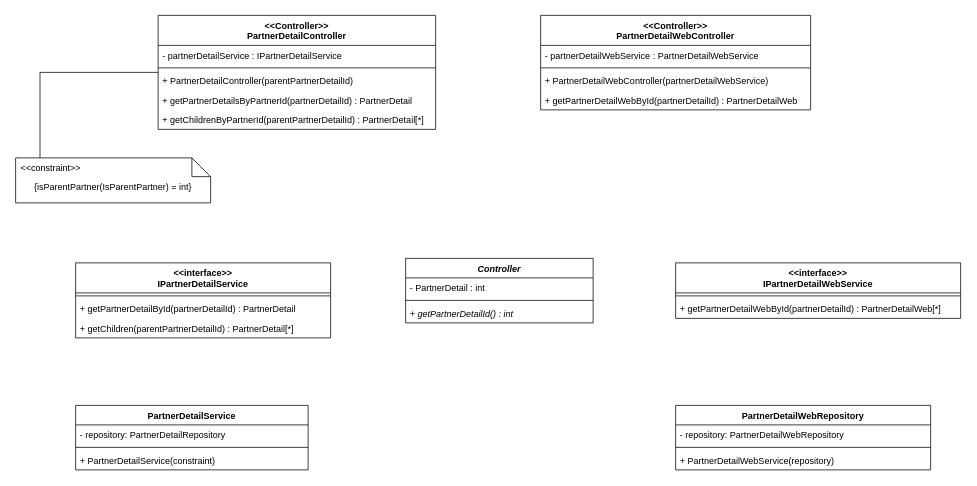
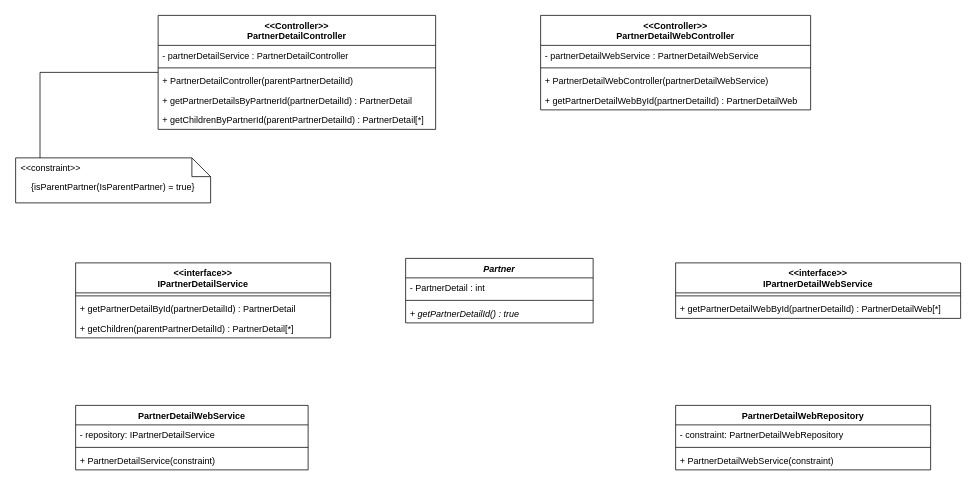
(266, 56) -> (270, 56)
(113, 187) -> (113, 193)
(499, 269) -> (499, 269)
(472, 314) -> (476, 314)
(191, 416) -> (191, 416)
(165, 435) -> (160, 435)
(772, 435) -> (772, 435)
(767, 461) -> (767, 461)
